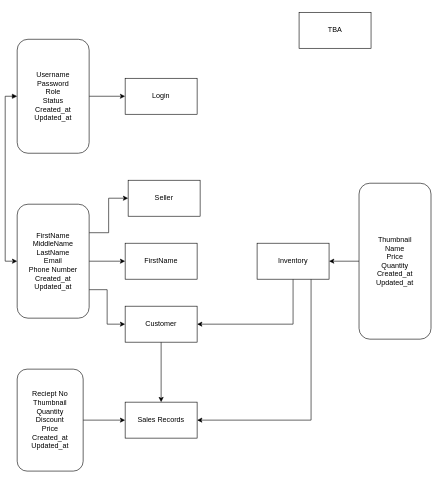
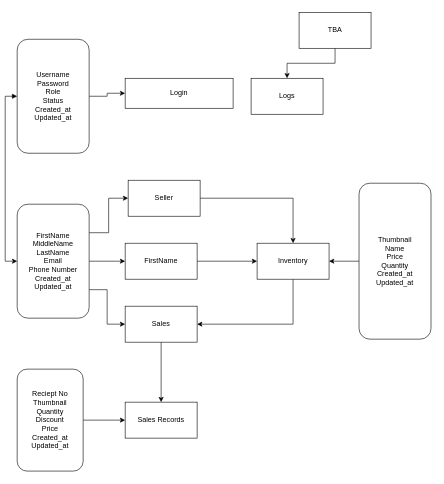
none -> (287, 65)
(161, 96) -> (179, 93)
none -> (287, 96)
none -> (292, 198)
none -> (251, 261)
(161, 324) -> (161, 324)
(202, 420) -> none
